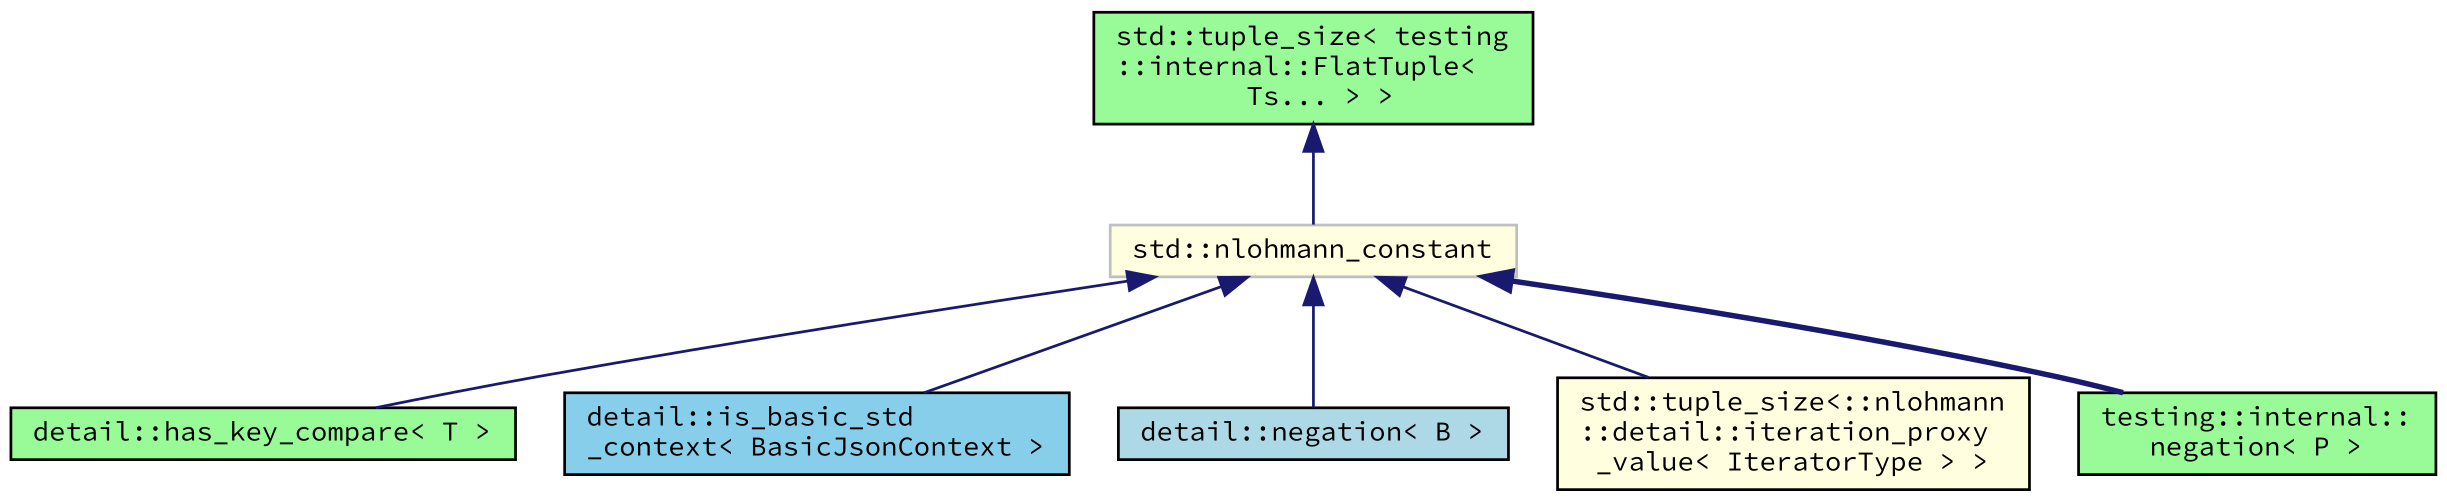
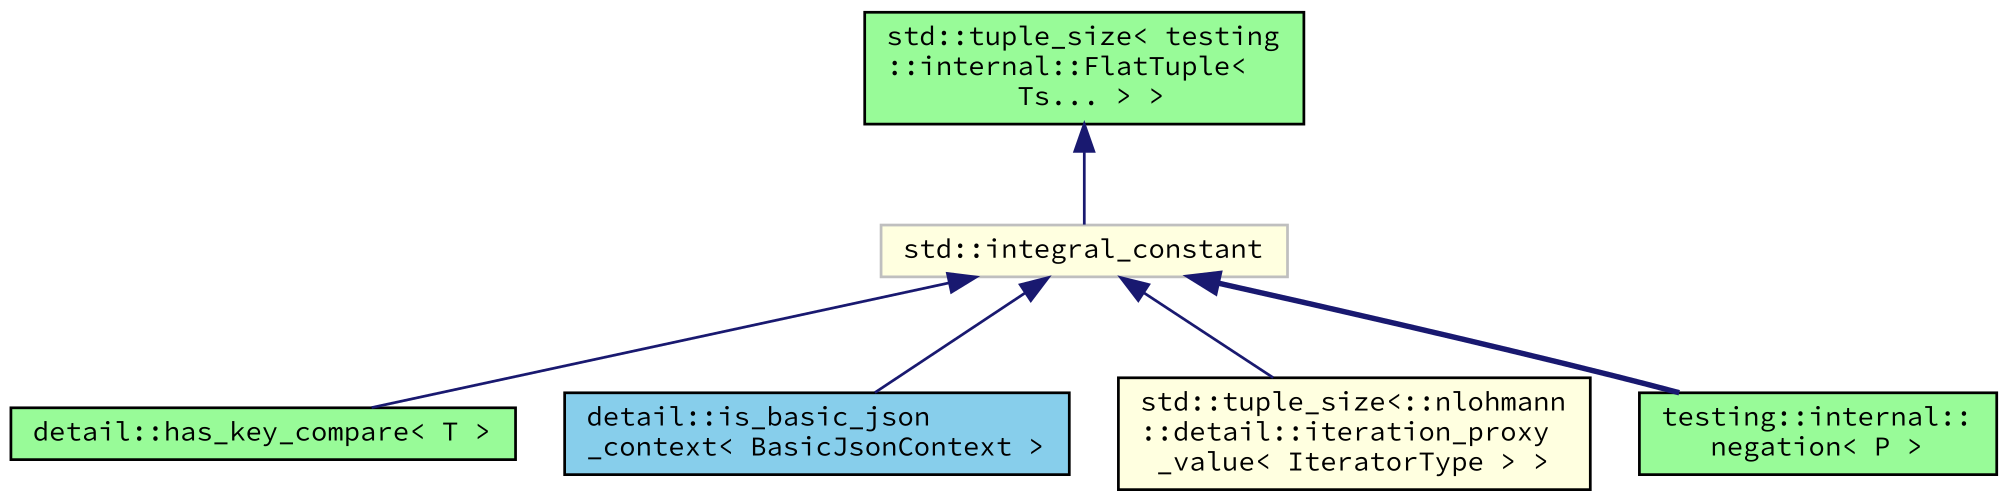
(1313, 251) -> (1084, 251)
(817, 434) -> (817, 434)
(1313, 434) -> none
